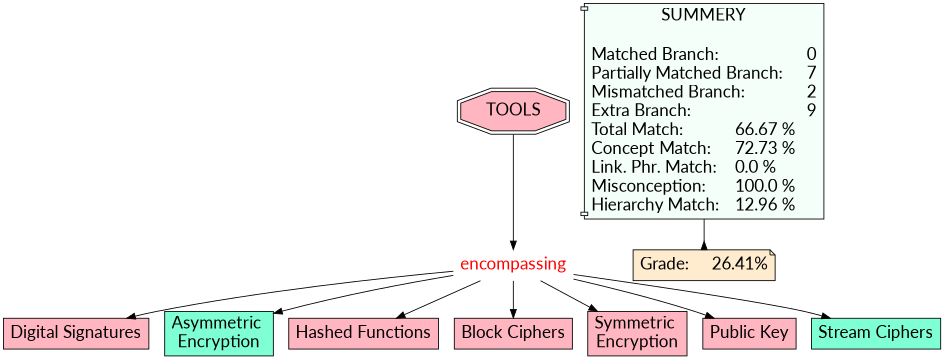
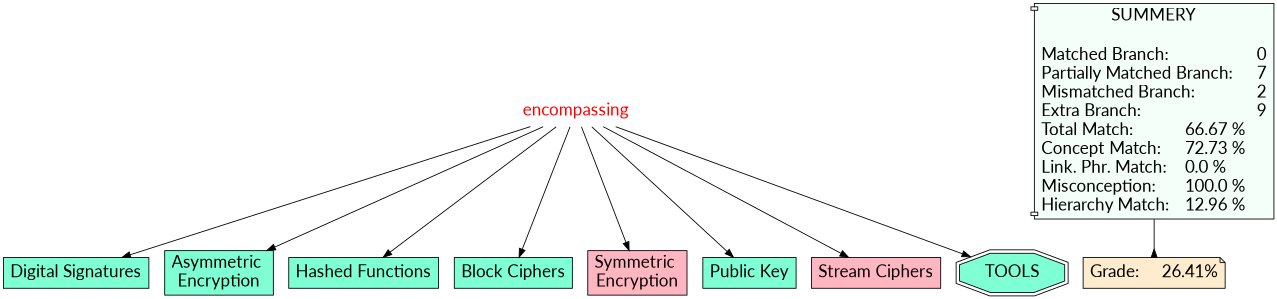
(513, 111) -> (1012, 273)
(513, 188) -> (789, 190)
(76, 334) -> (76, 273)
(364, 334) -> (364, 273)
(513, 334) -> (513, 273)
(749, 334) -> (749, 273)
(876, 334) -> (876, 273)
